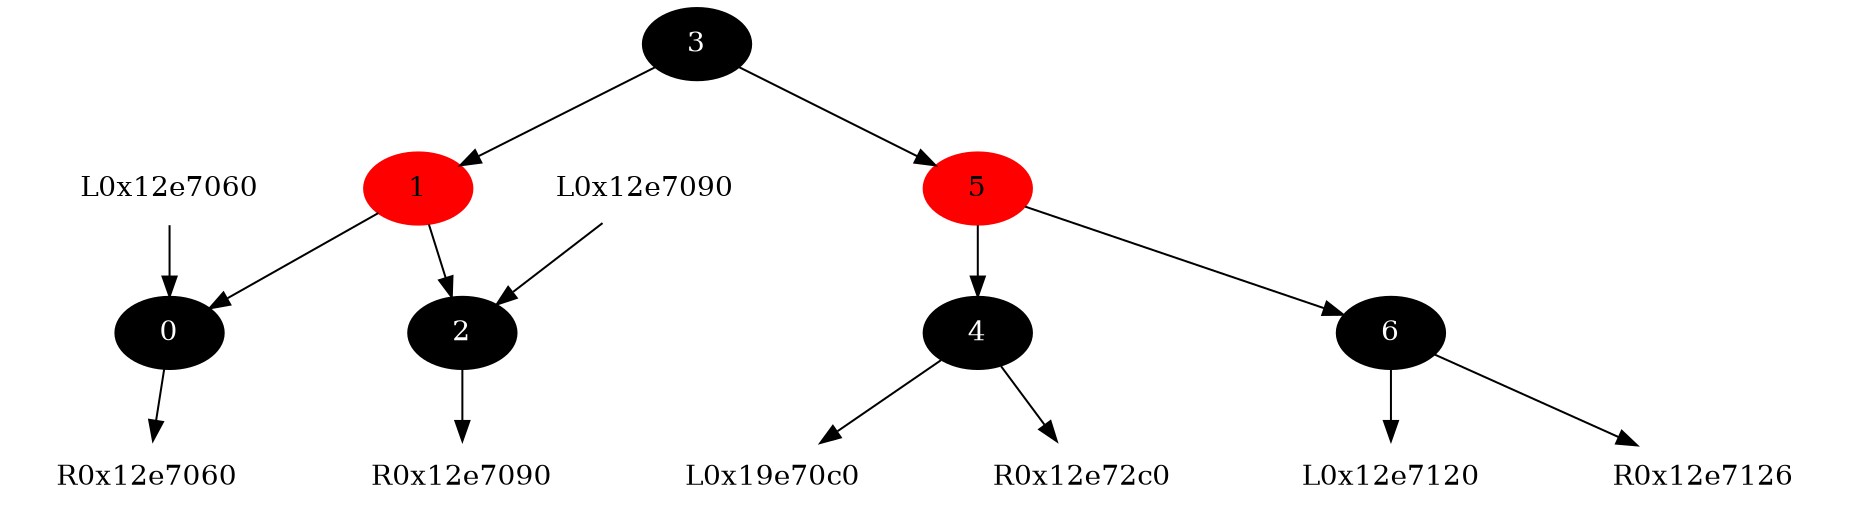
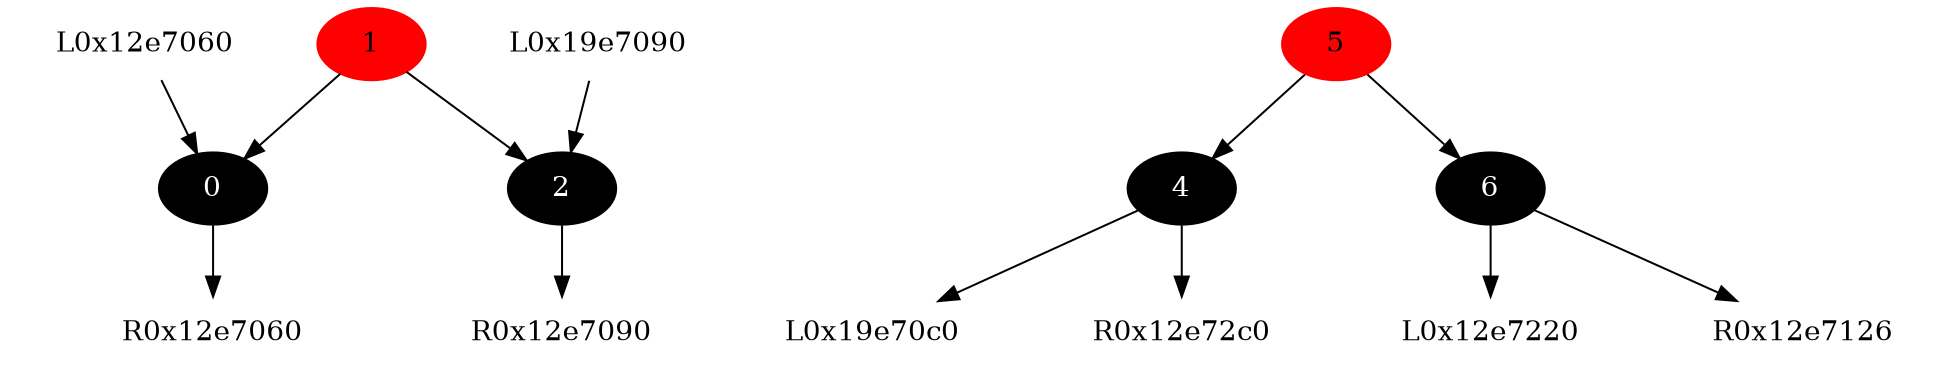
(697, 44) -> none
(645, 189) -> (598, 44)
(1391, 477) -> (1491, 333)
